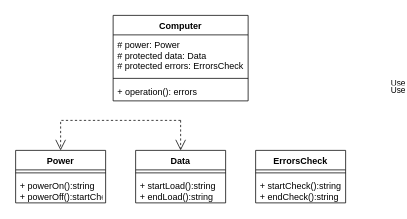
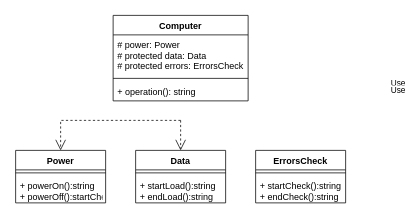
(166, 92) -> (165, 92)
